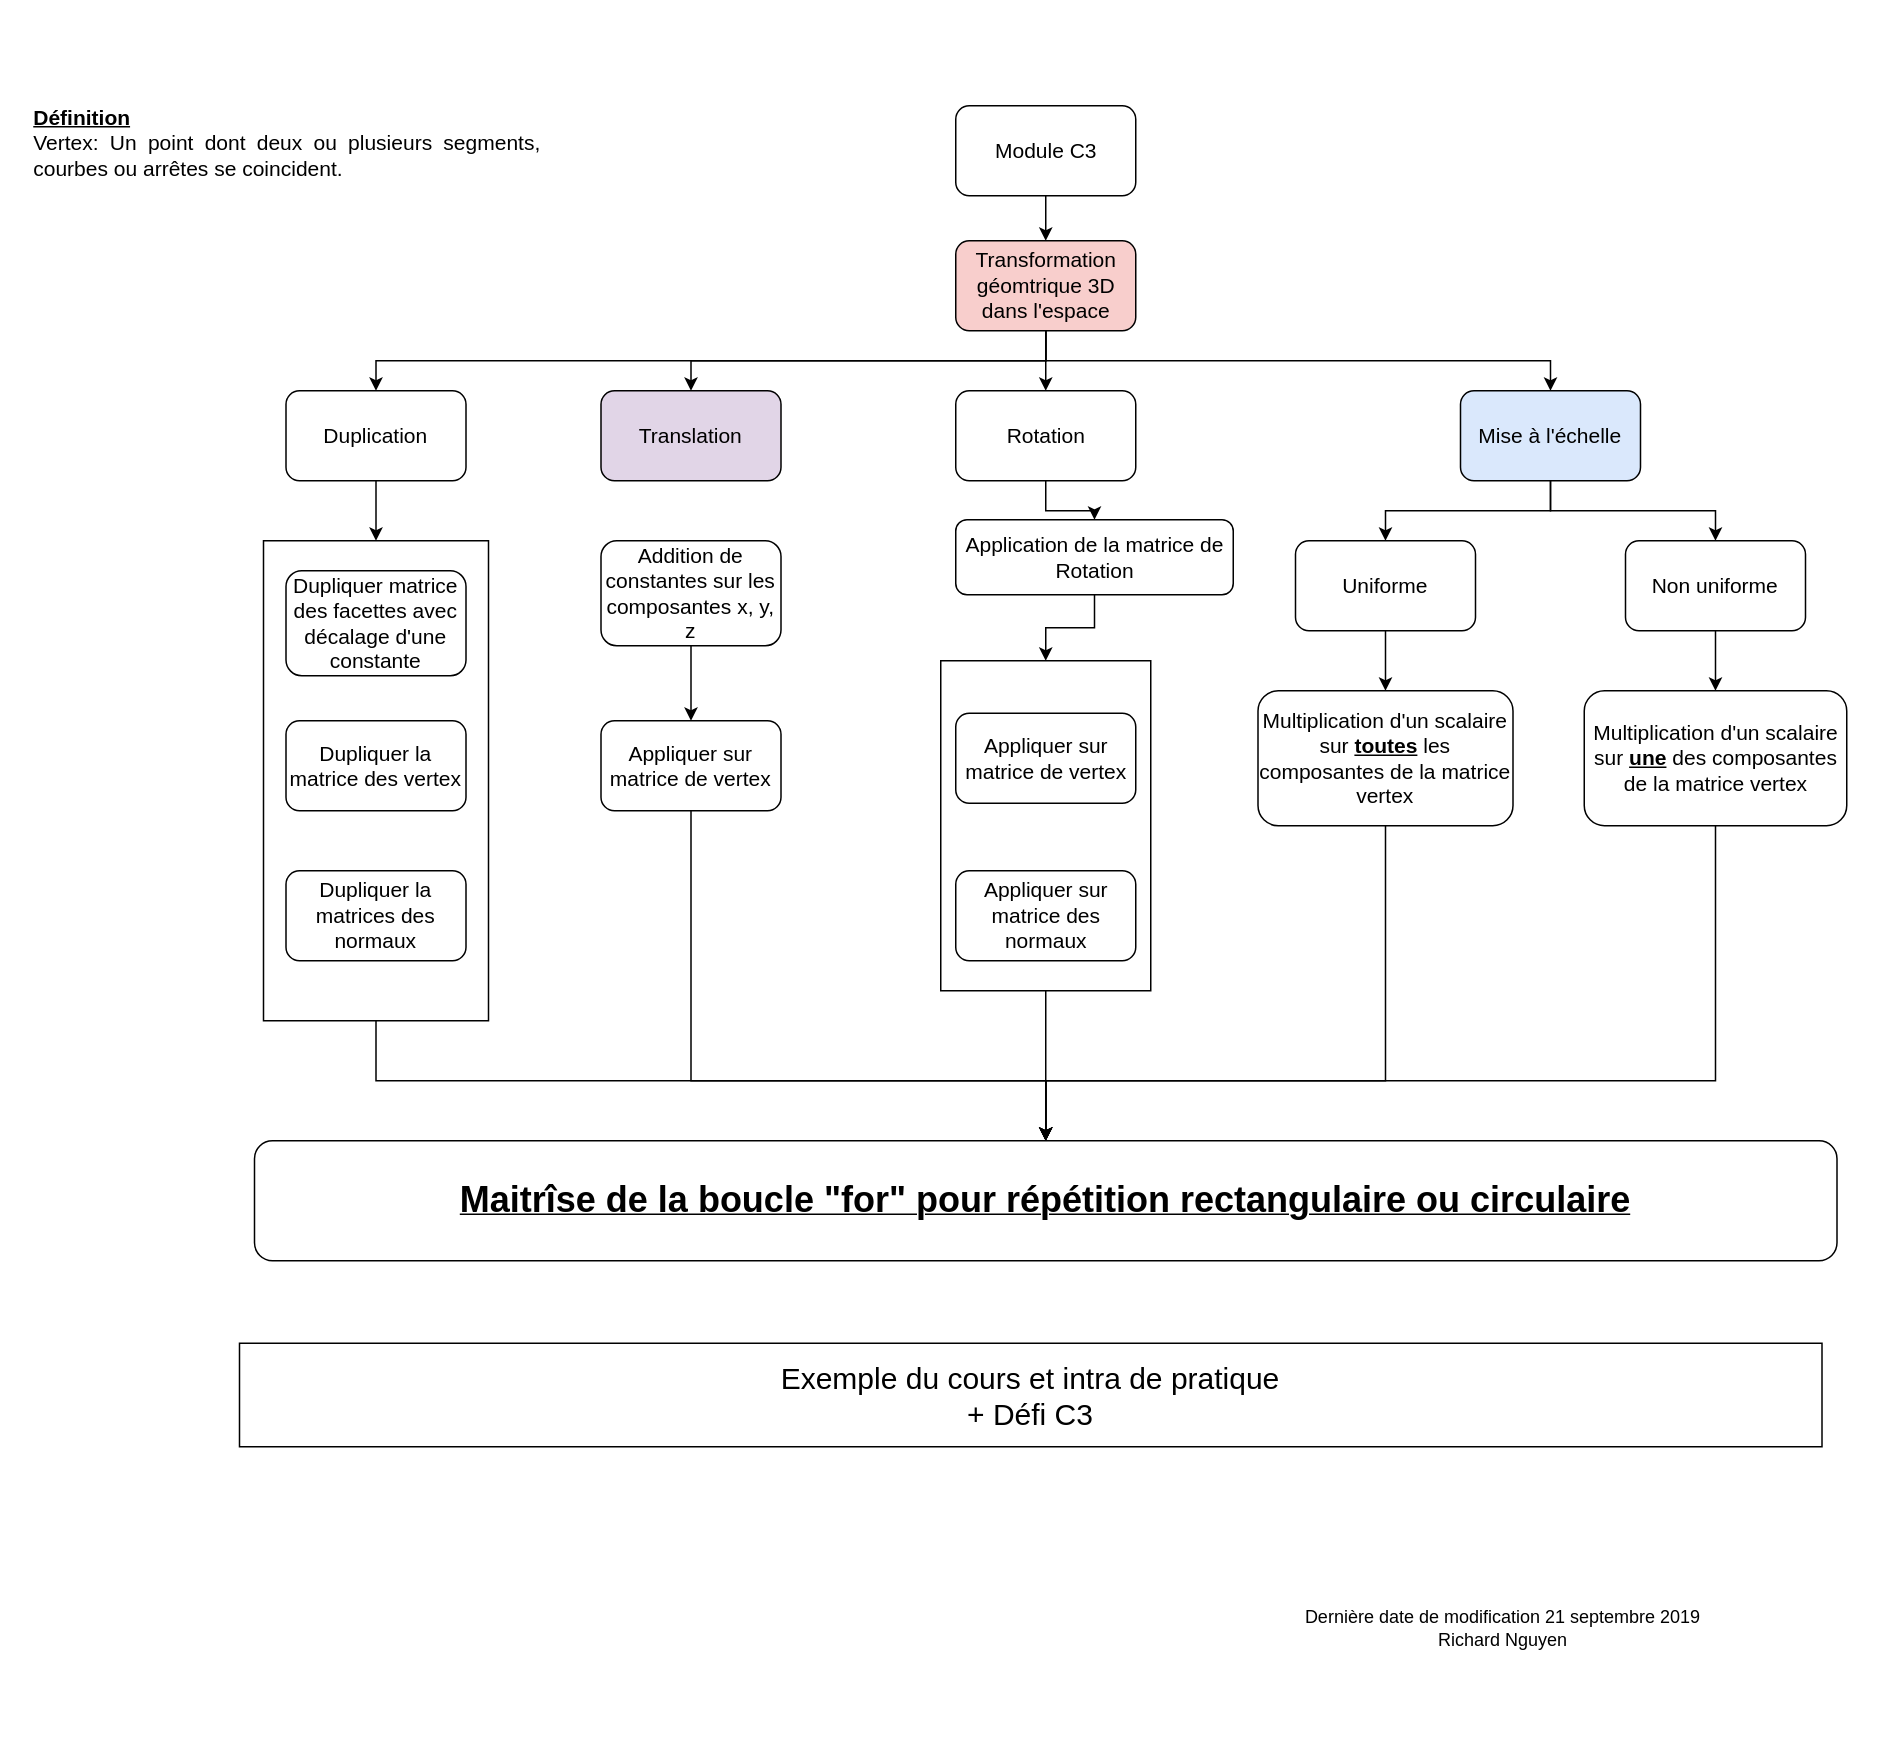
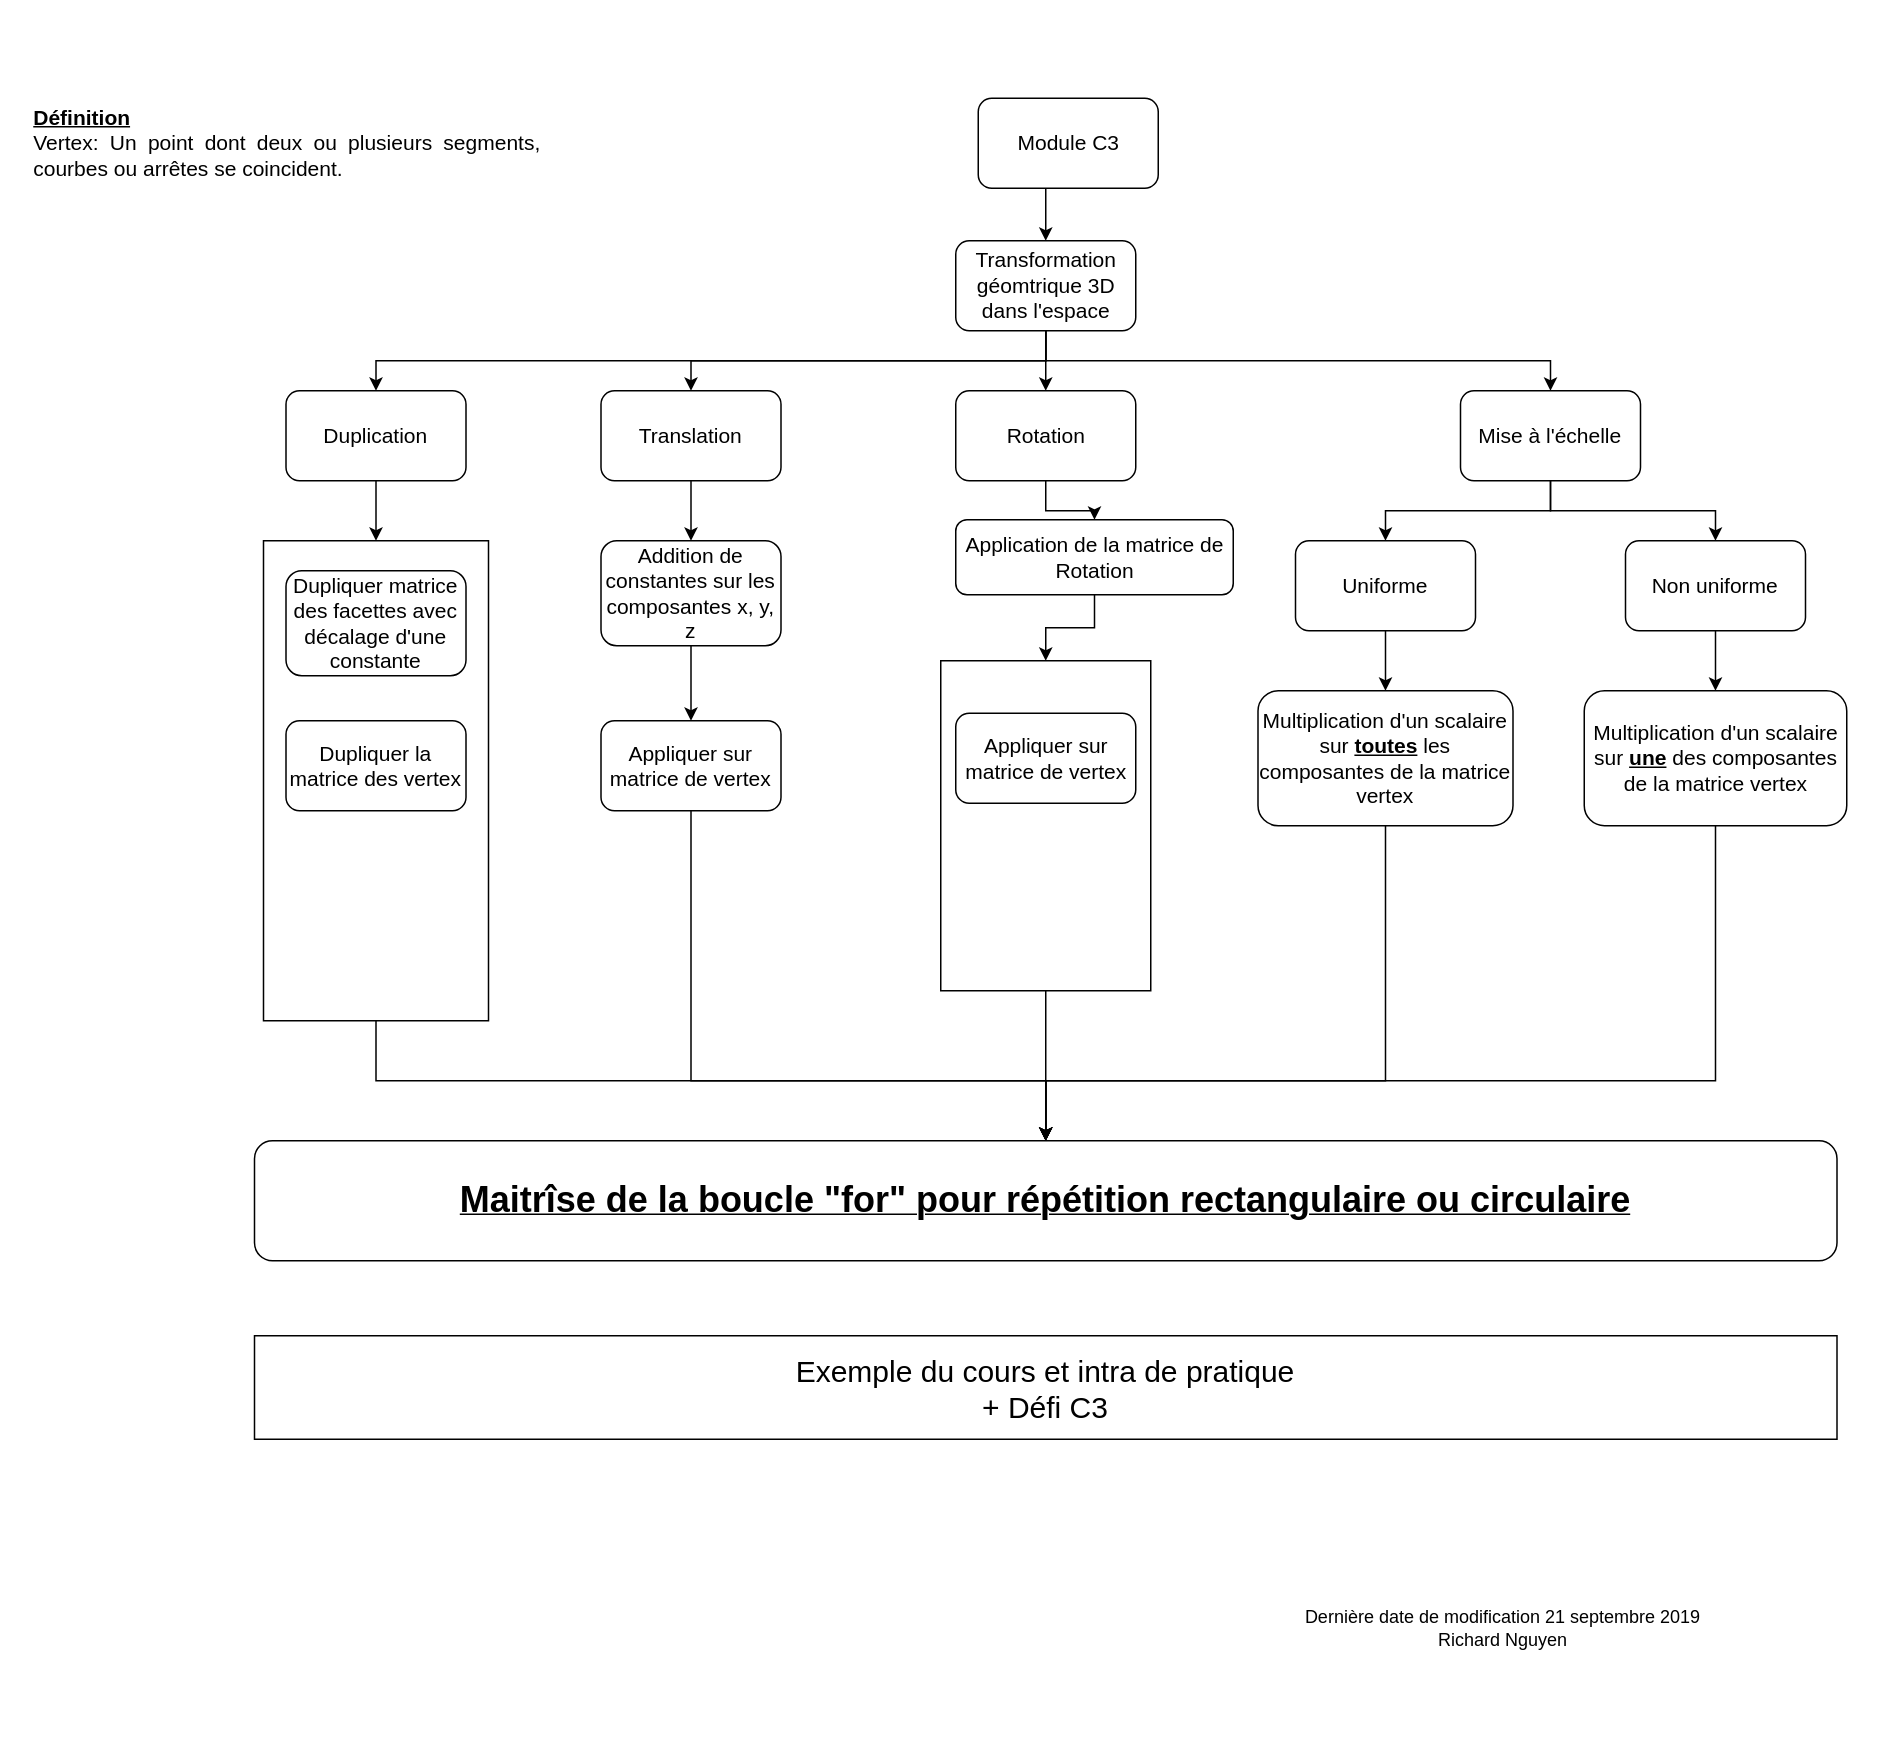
(1046, 151) -> (1068, 143)
(1046, 286) -> (1046, 286)
(691, 436) -> (691, 436)
(1550, 436) -> (1550, 436)
none -> (691, 506)
(376, 916) -> none
(1046, 916) -> none
(1031, 1395) -> (1046, 1388)
